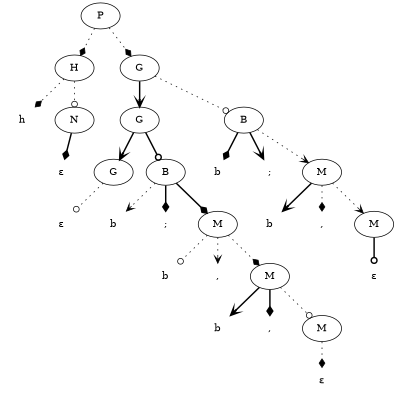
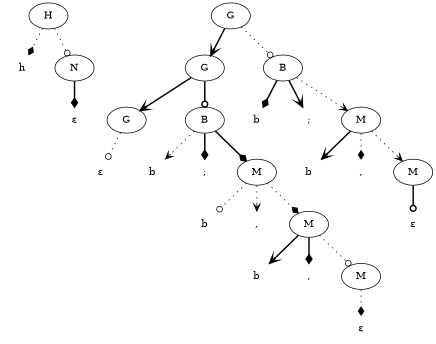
(101, 16) -> none
